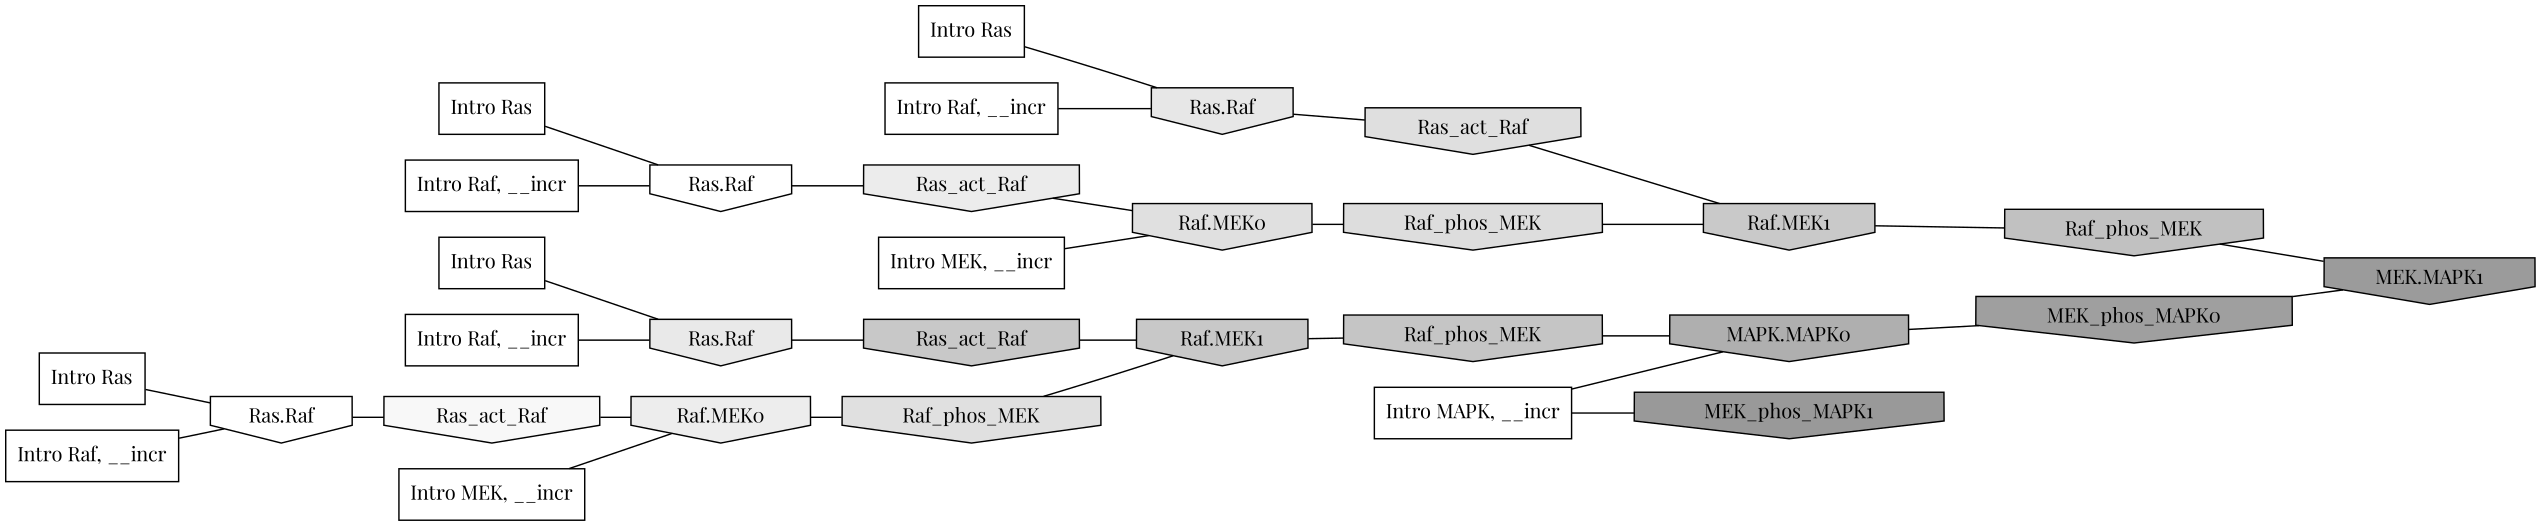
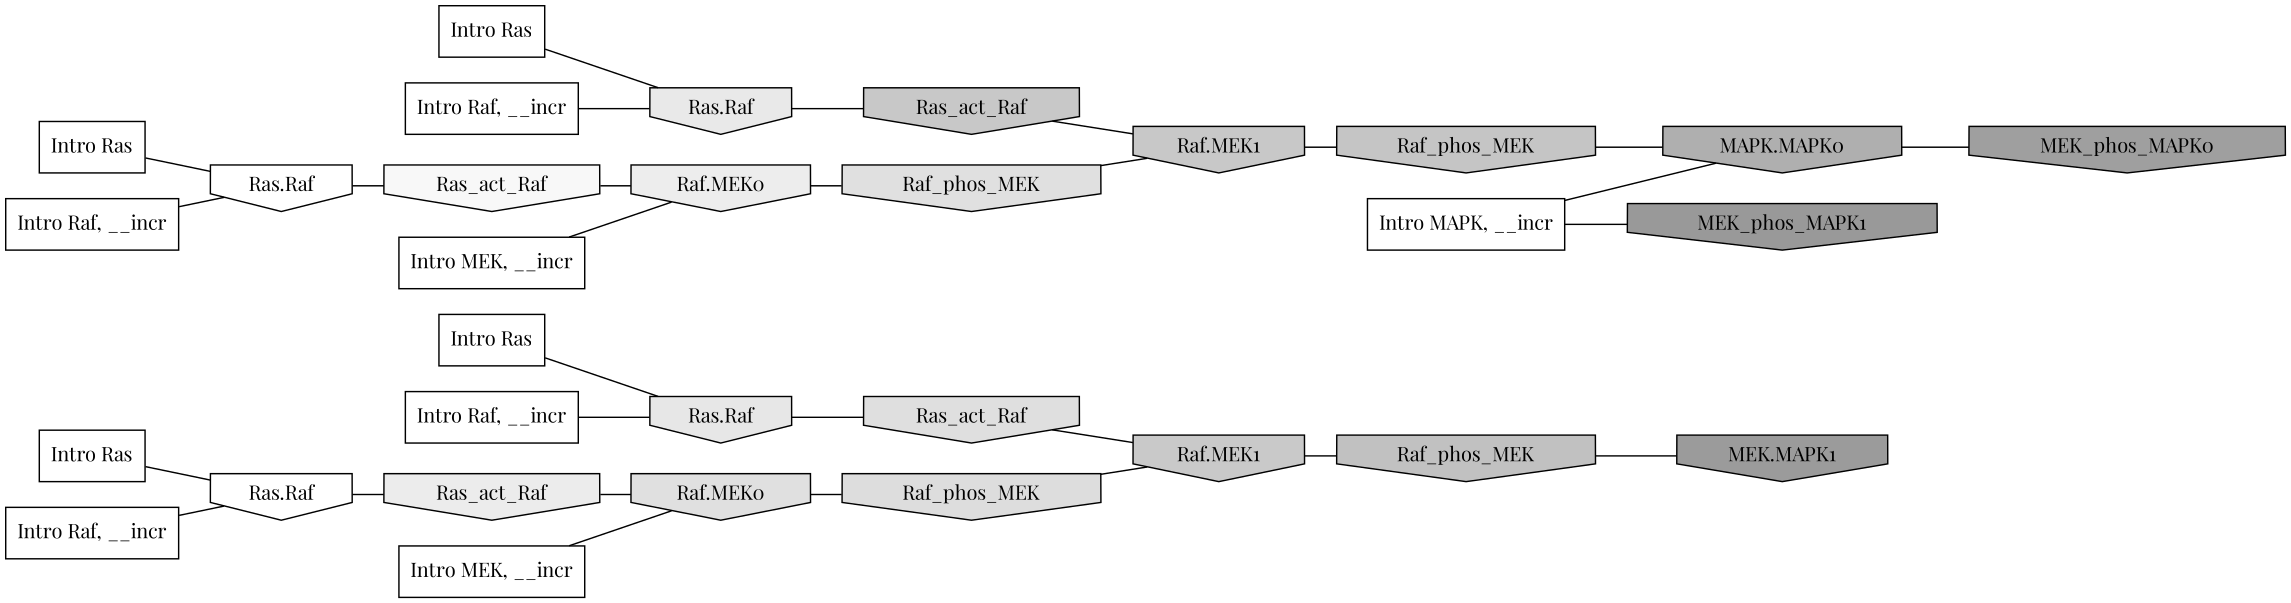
(2318, 293) -> none
